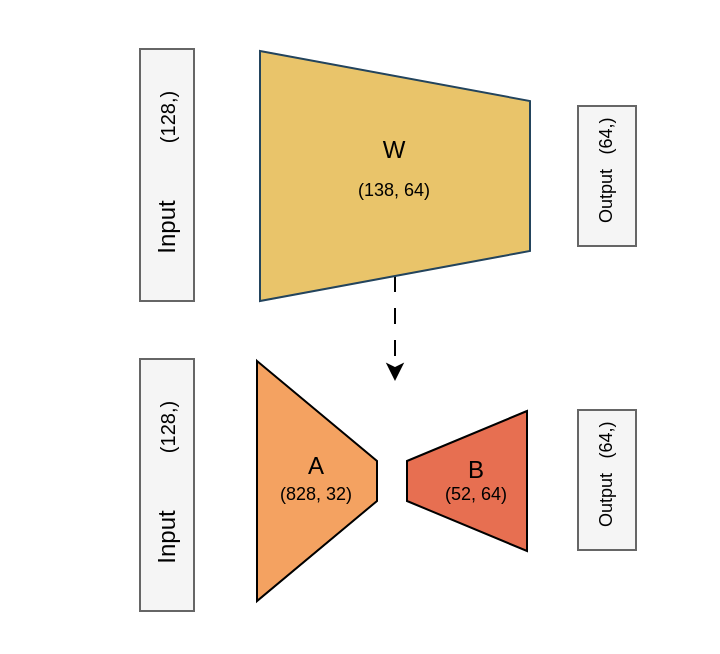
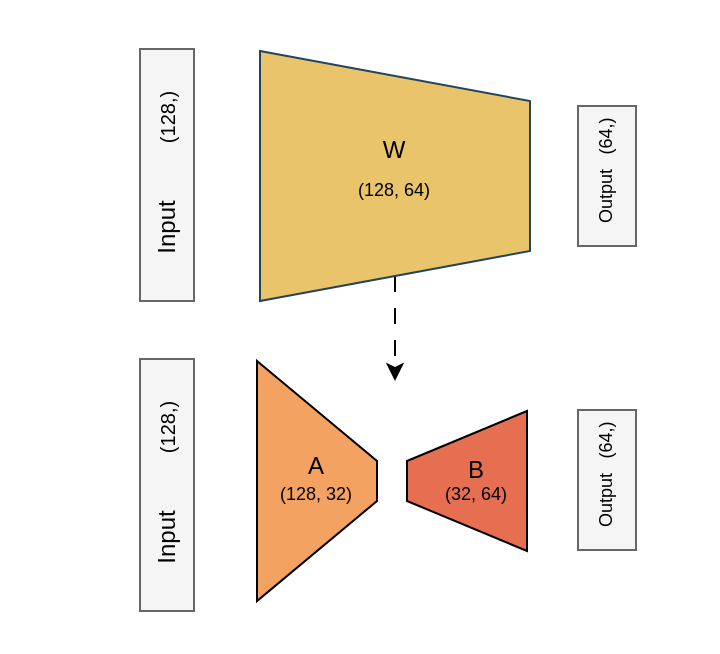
(395, 191) -> (395, 191)
(317, 495) -> (317, 495)
(477, 495) -> (477, 495)
